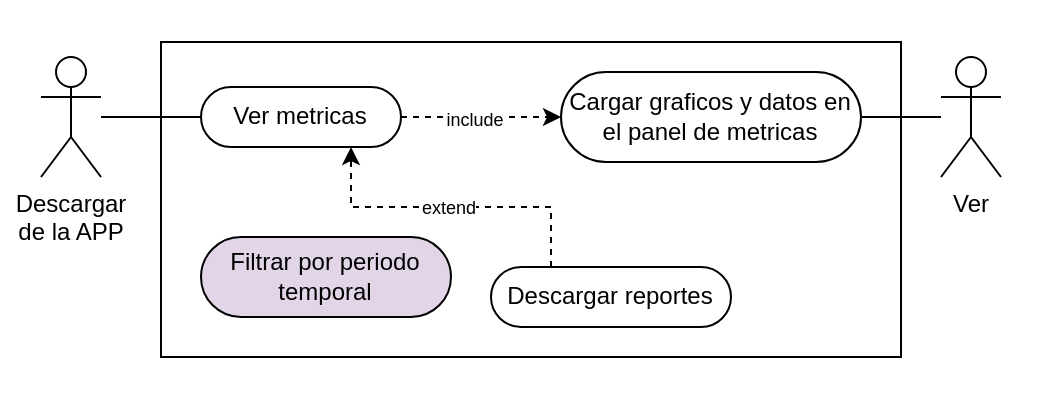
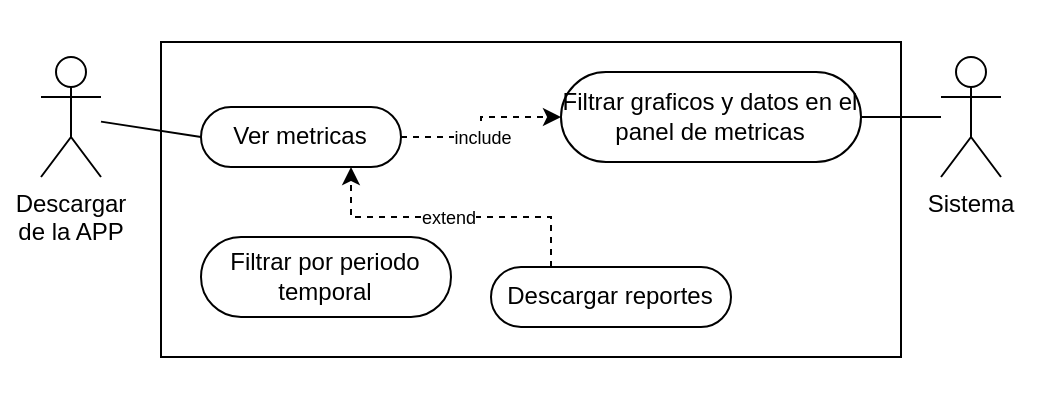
(301, 117) -> (301, 137)
(711, 117) -> (711, 117)
(972, 205) -> (972, 205)
(326, 277) -> (326, 277)
